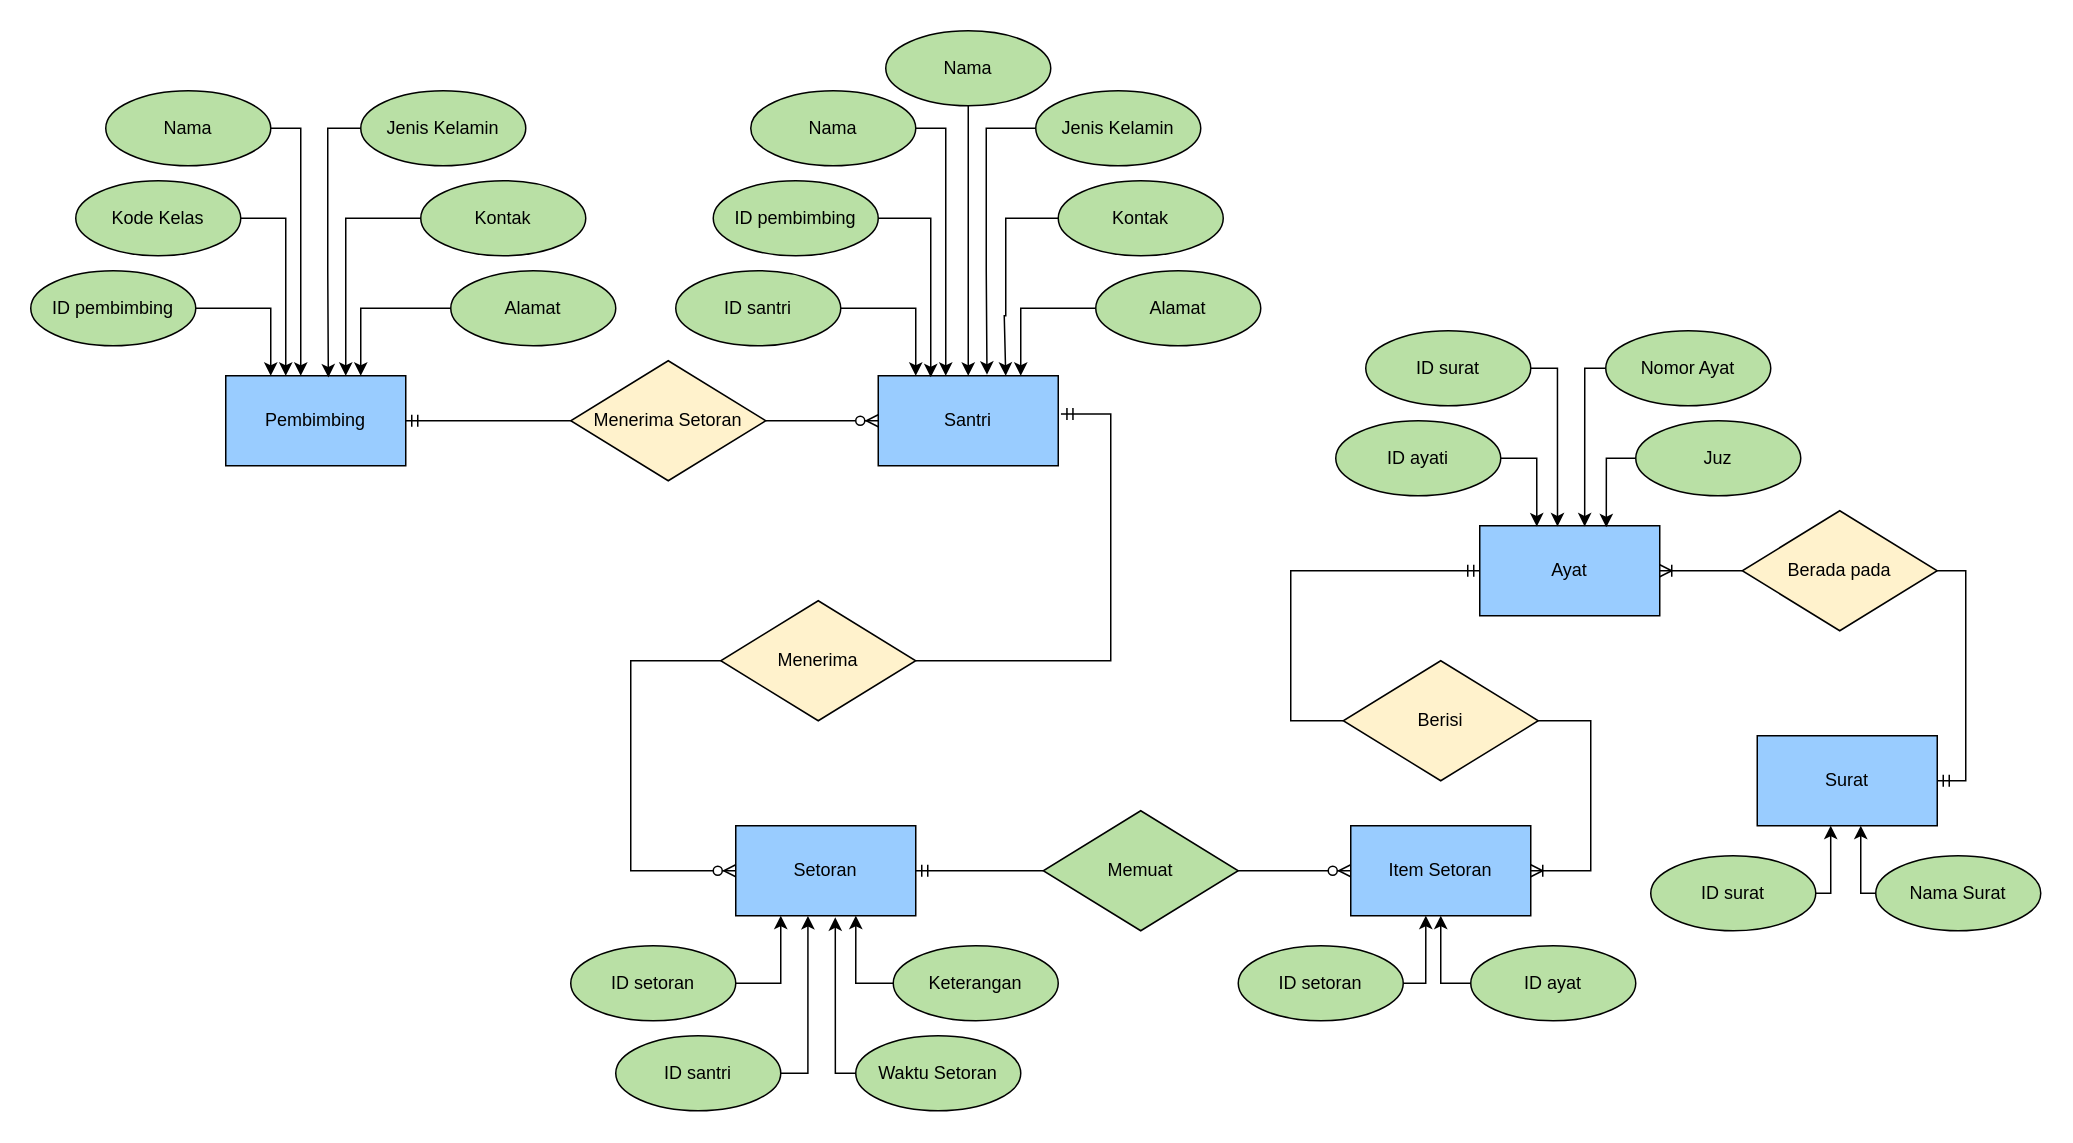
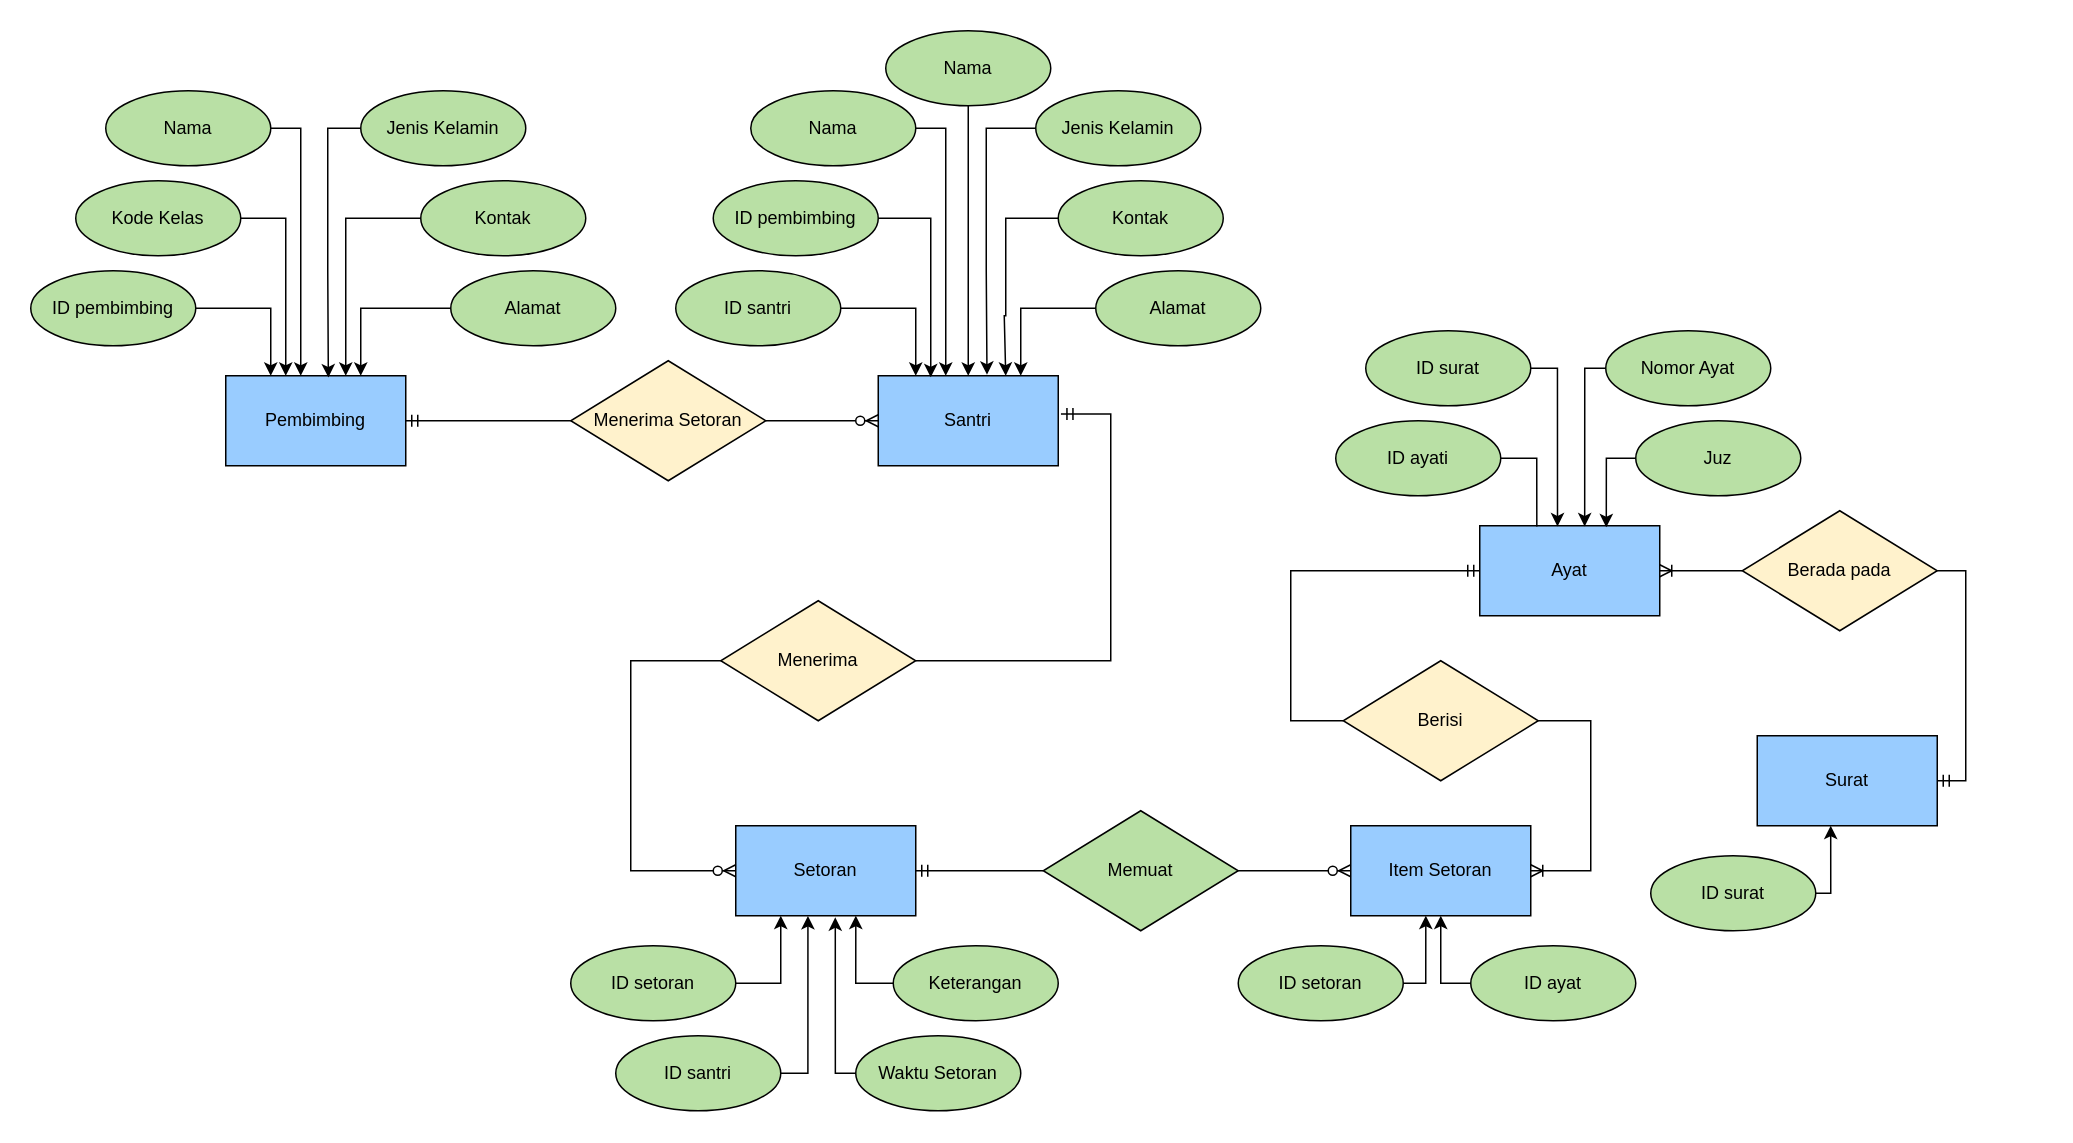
(1537, 515) -> (1537, 519)
(1861, 872) -> none
(1958, 893) -> none
